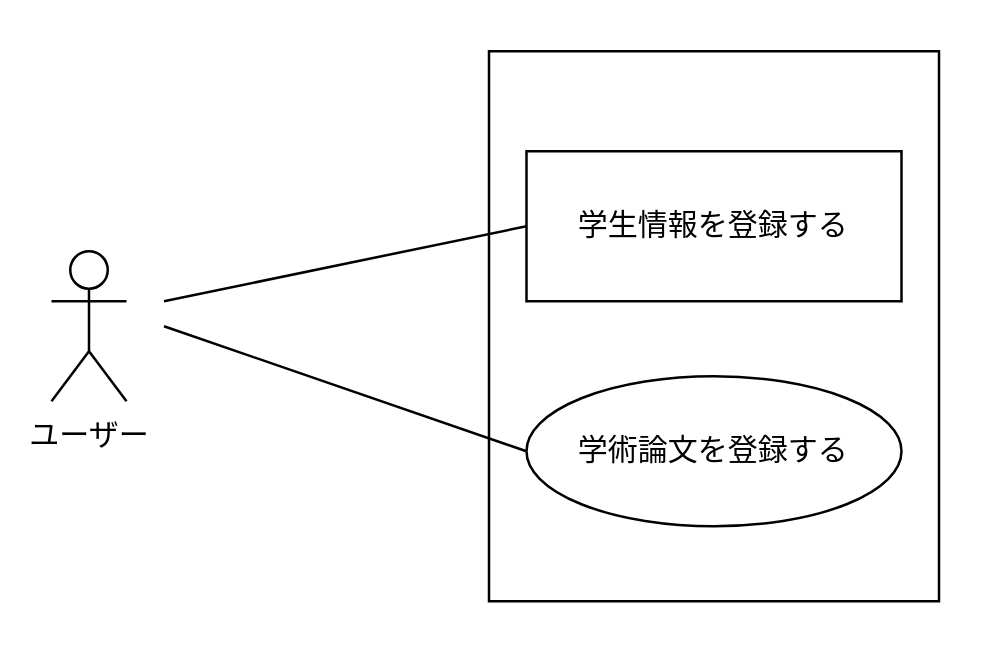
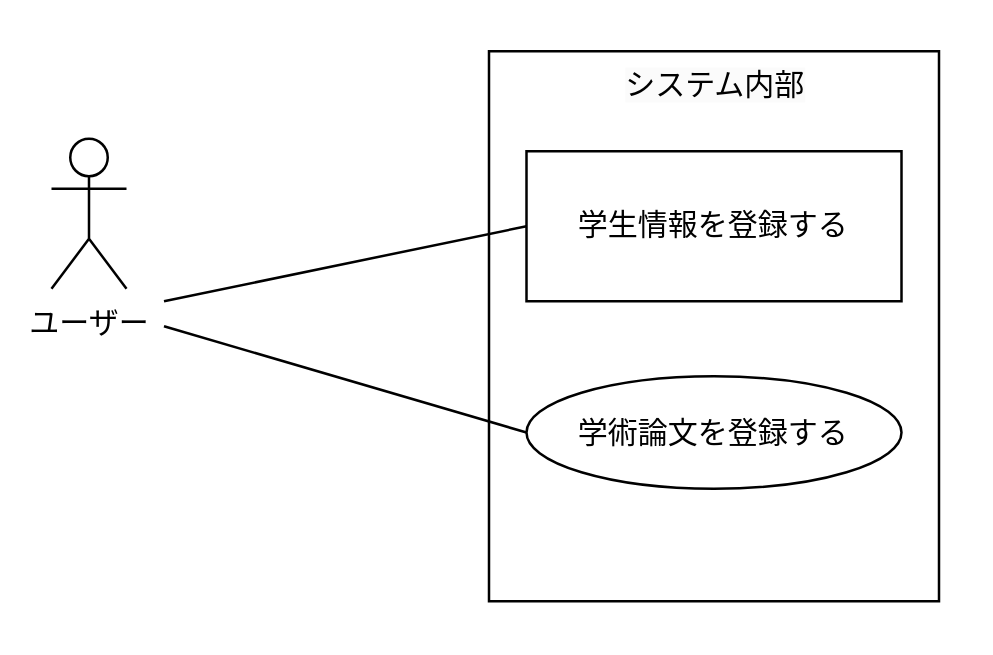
none -> (714, 101)
(89, 326) -> (89, 214)
(714, 451) -> (714, 433)
